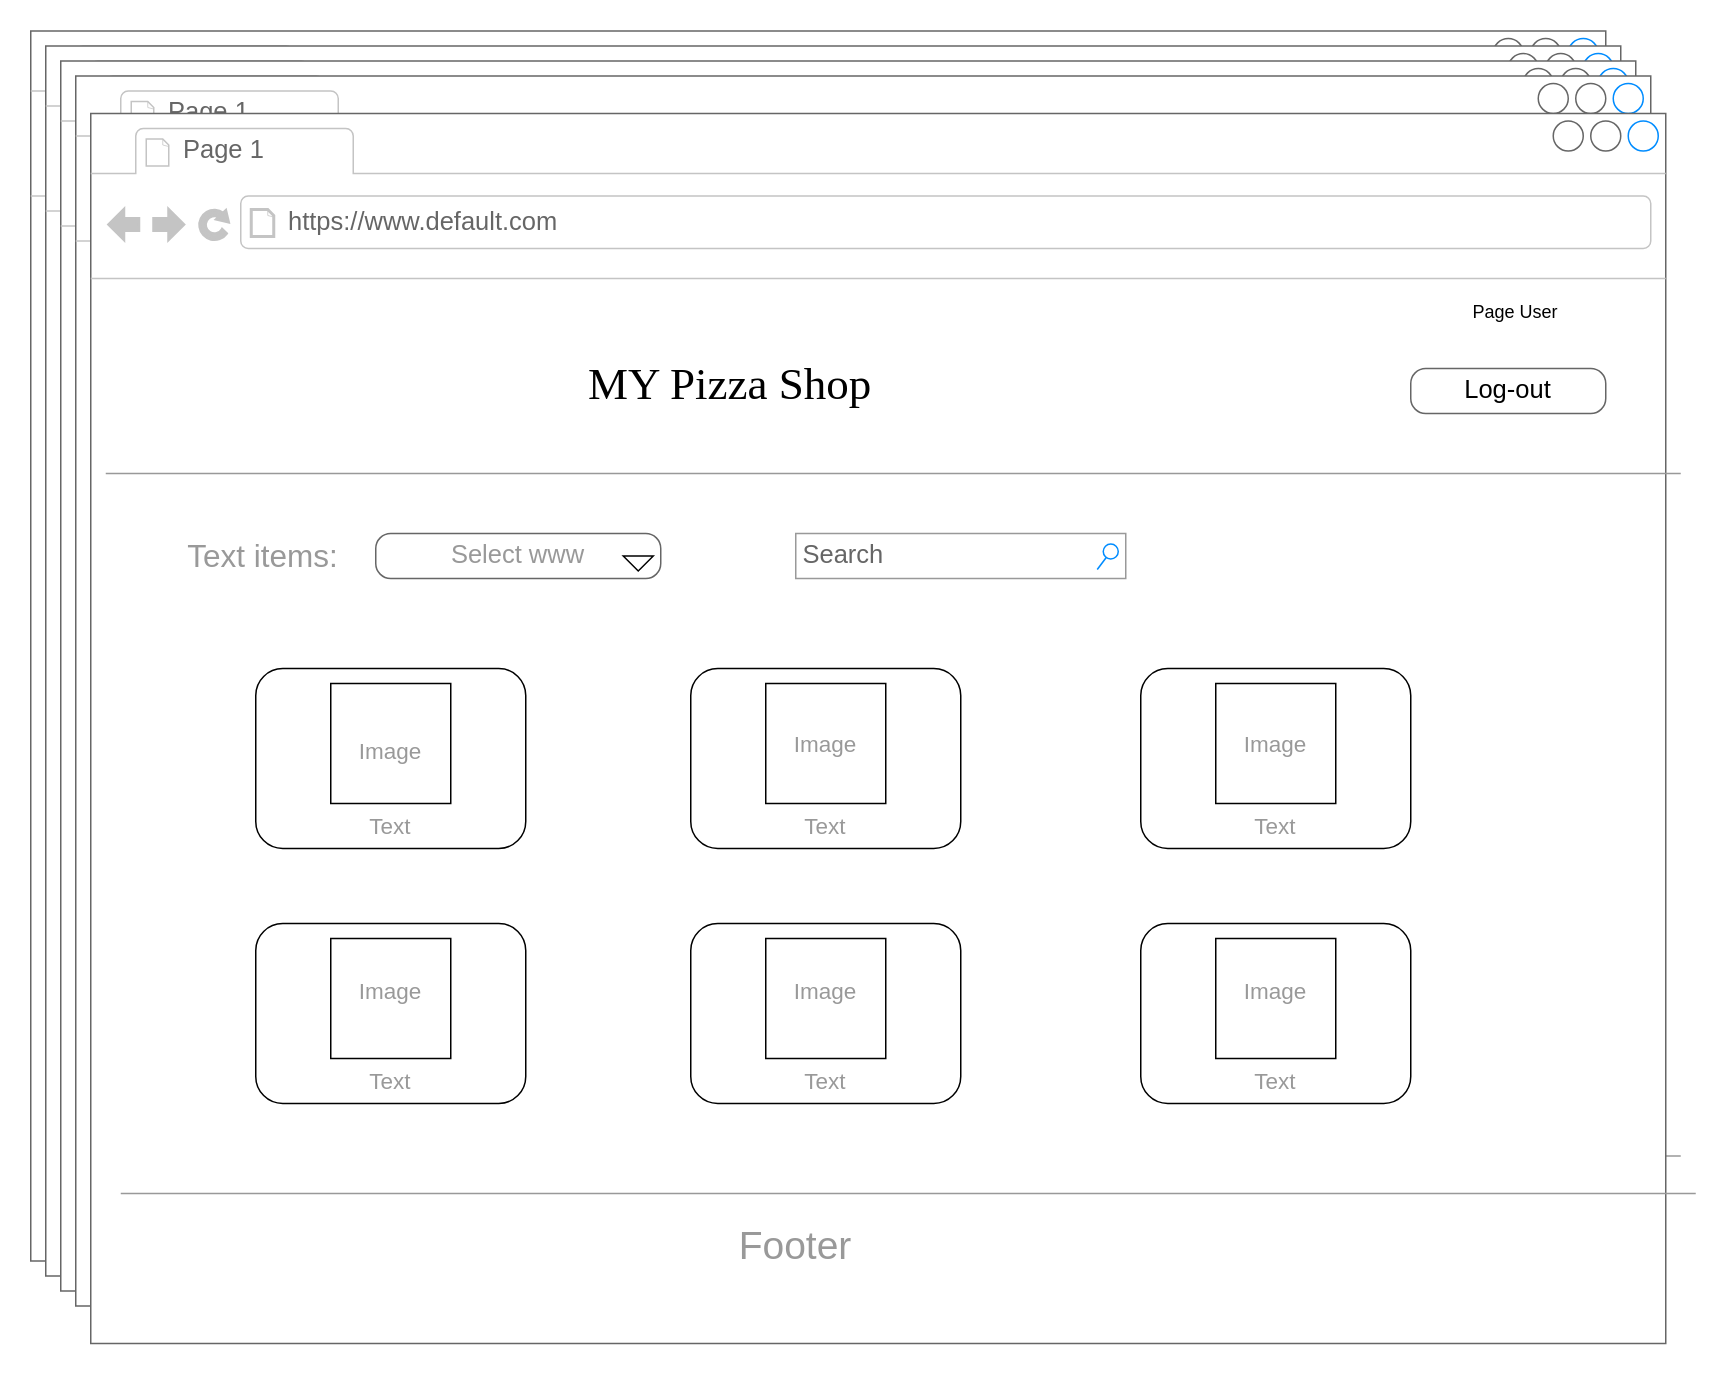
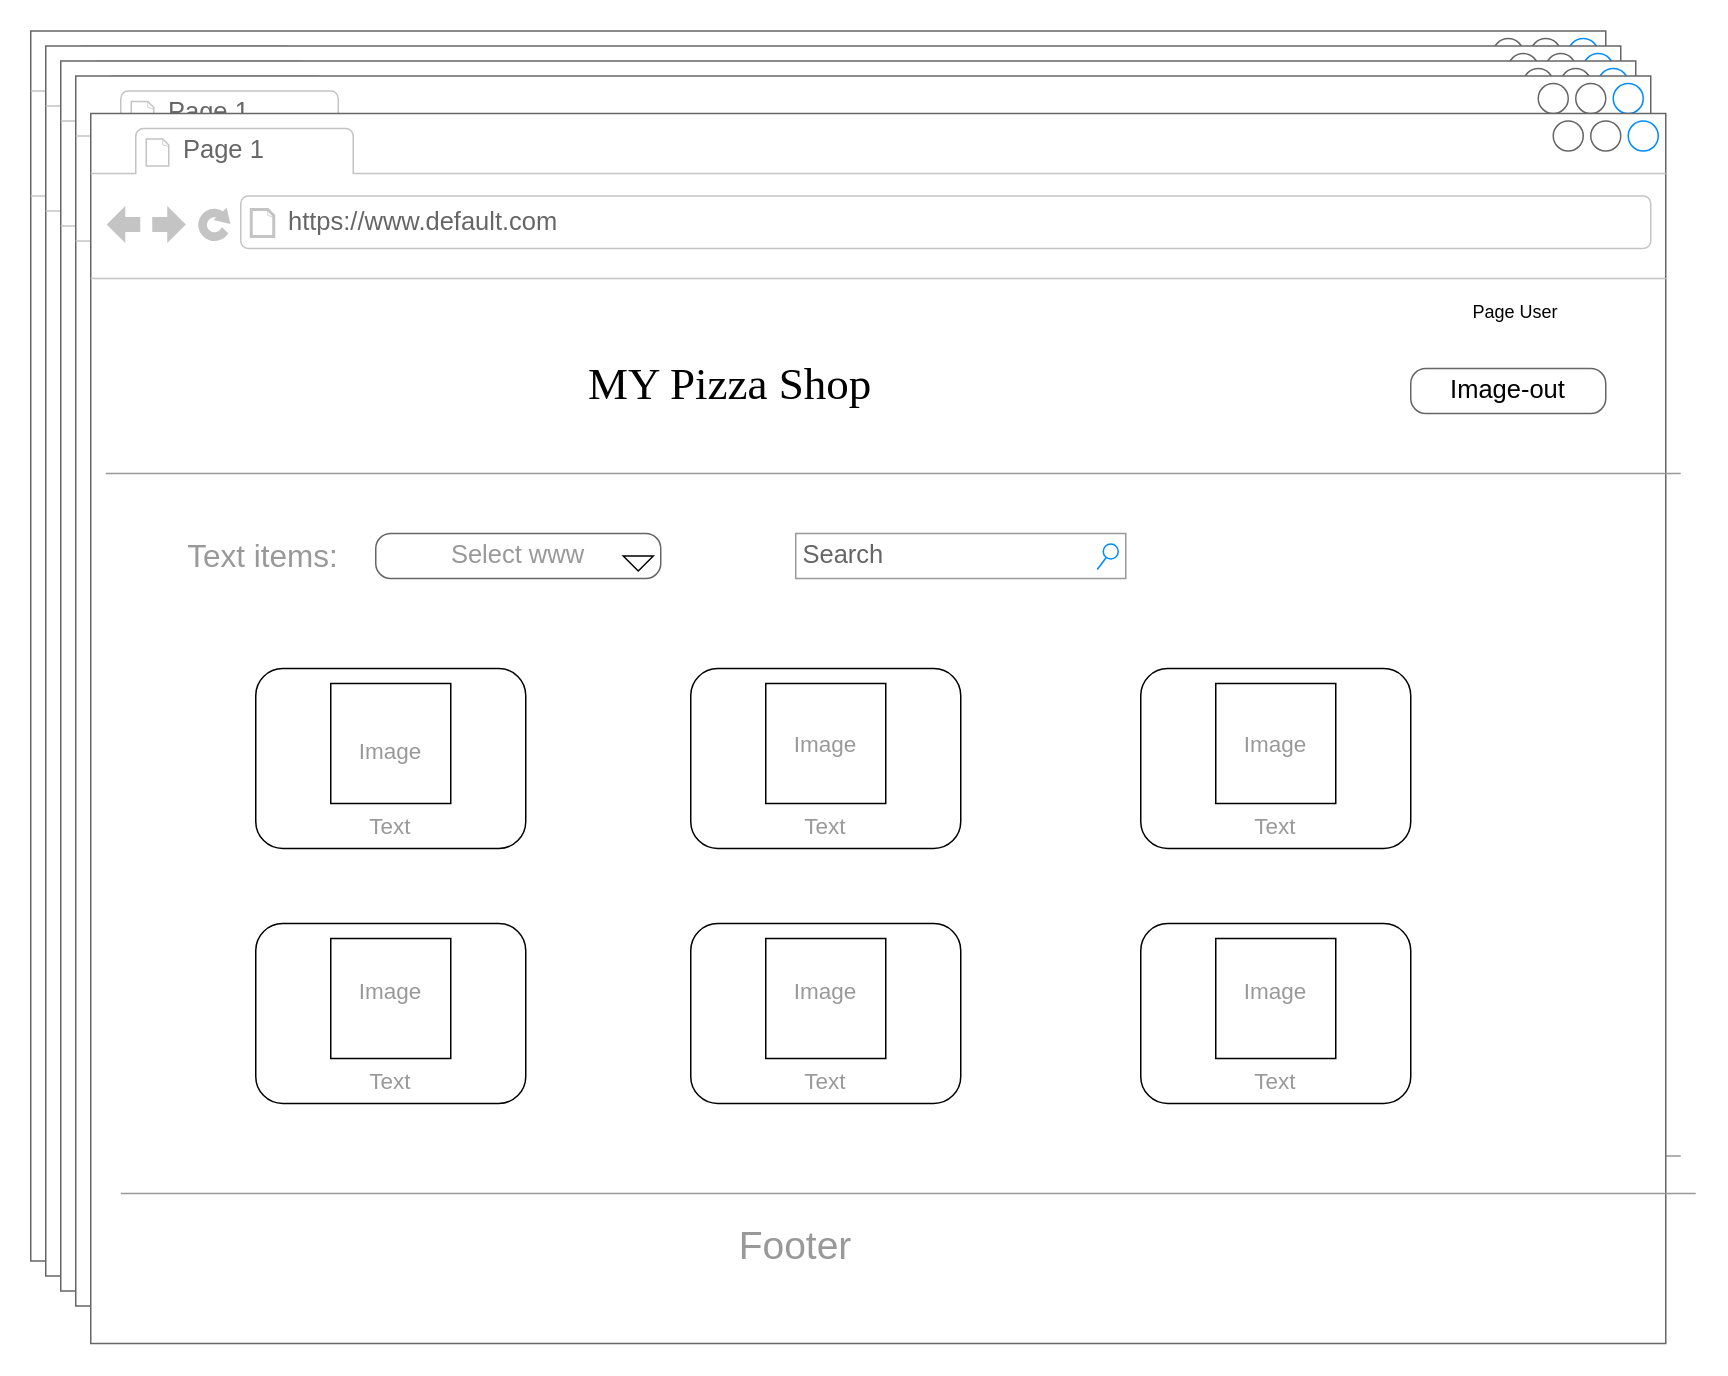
(1508, 391) -> (1508, 391)
